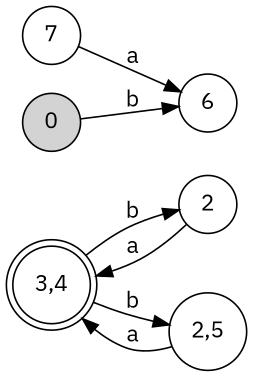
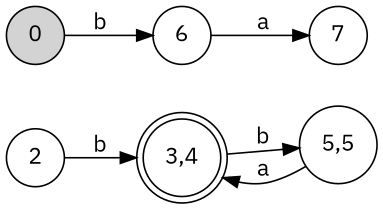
(122, 66) -> (252, 35)
(123, 230) -> none
(133, 247) -> (101, 146)
(208, 332) -> (338, 145)
